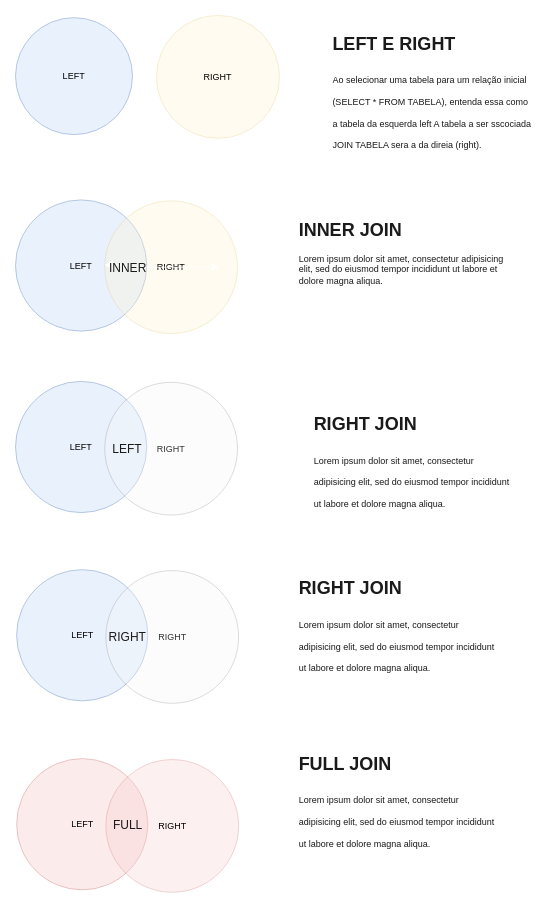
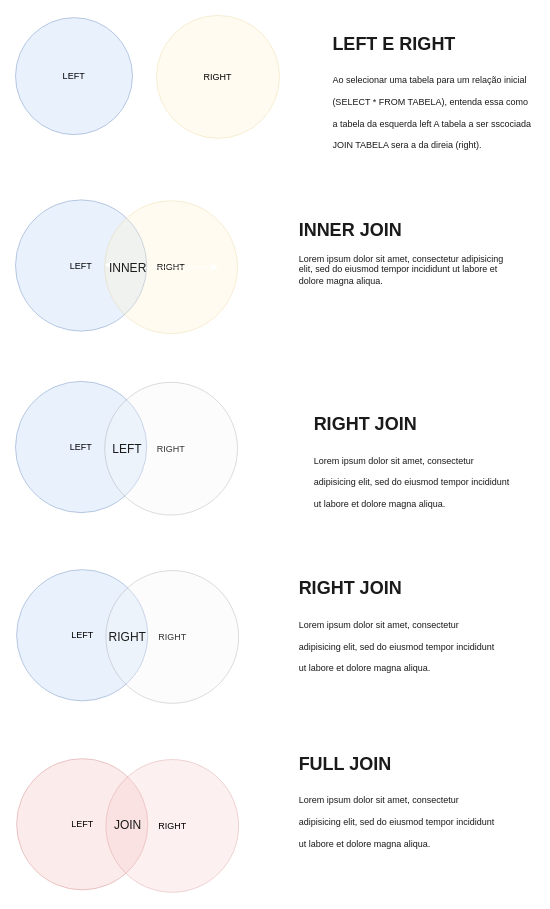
(128, 825) -> (128, 825)
